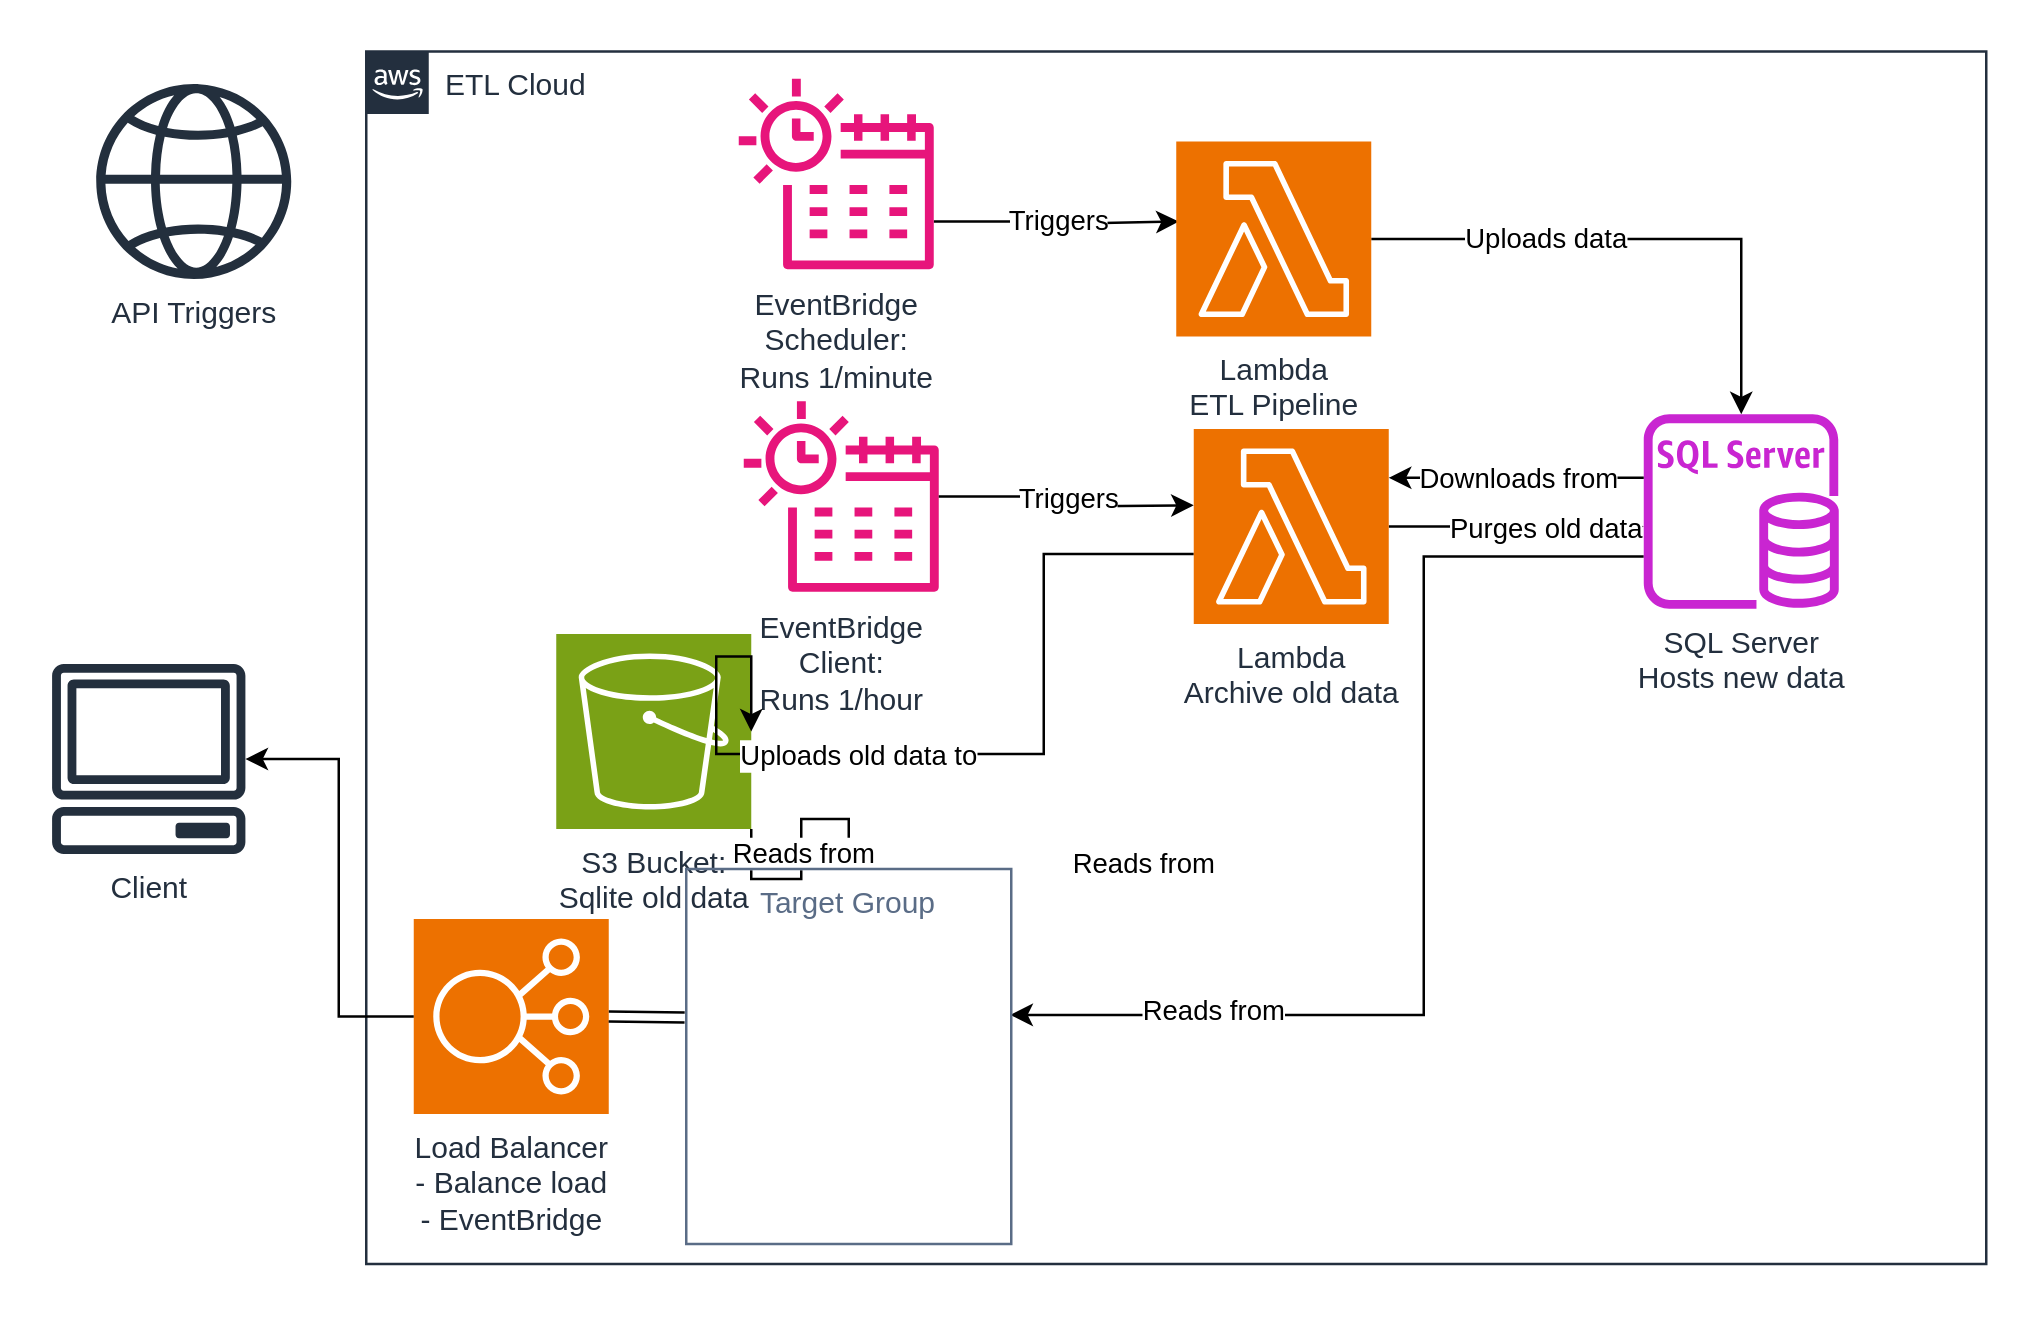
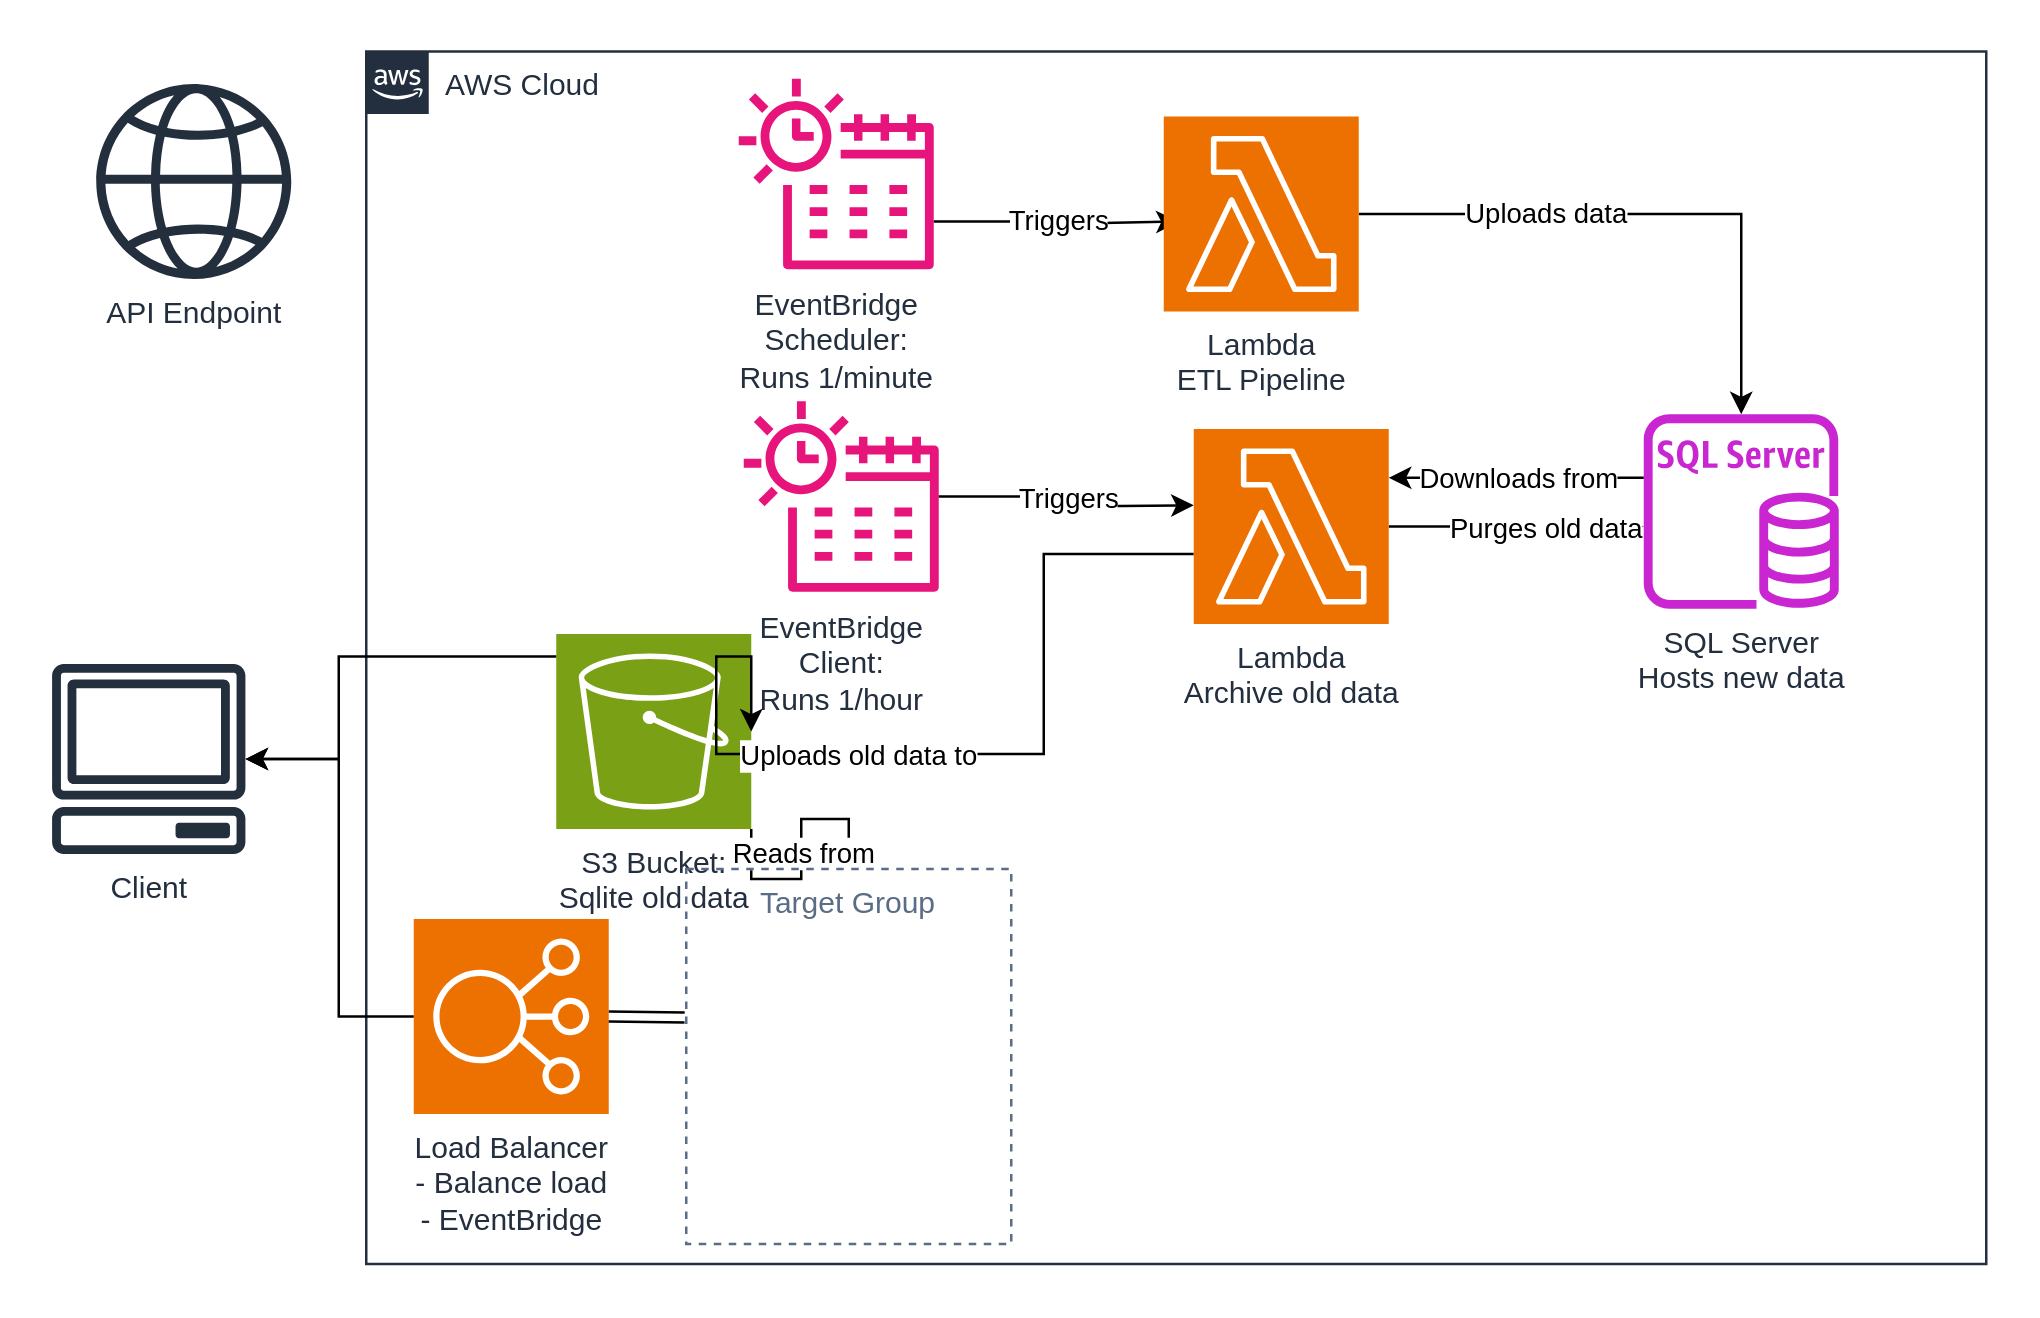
(514, 87) -> (514, 87)
(1274, 239) -> (1261, 214)
(195, 314) -> (195, 314)
none -> (398, 656)
(1424, 771) -> none
(801, 869) -> (801, 869)
(849, 1056) -> (849, 1056)
